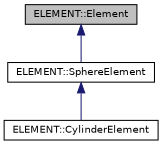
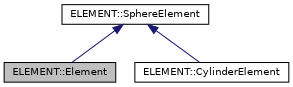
(81, 49) -> (93, 47)
